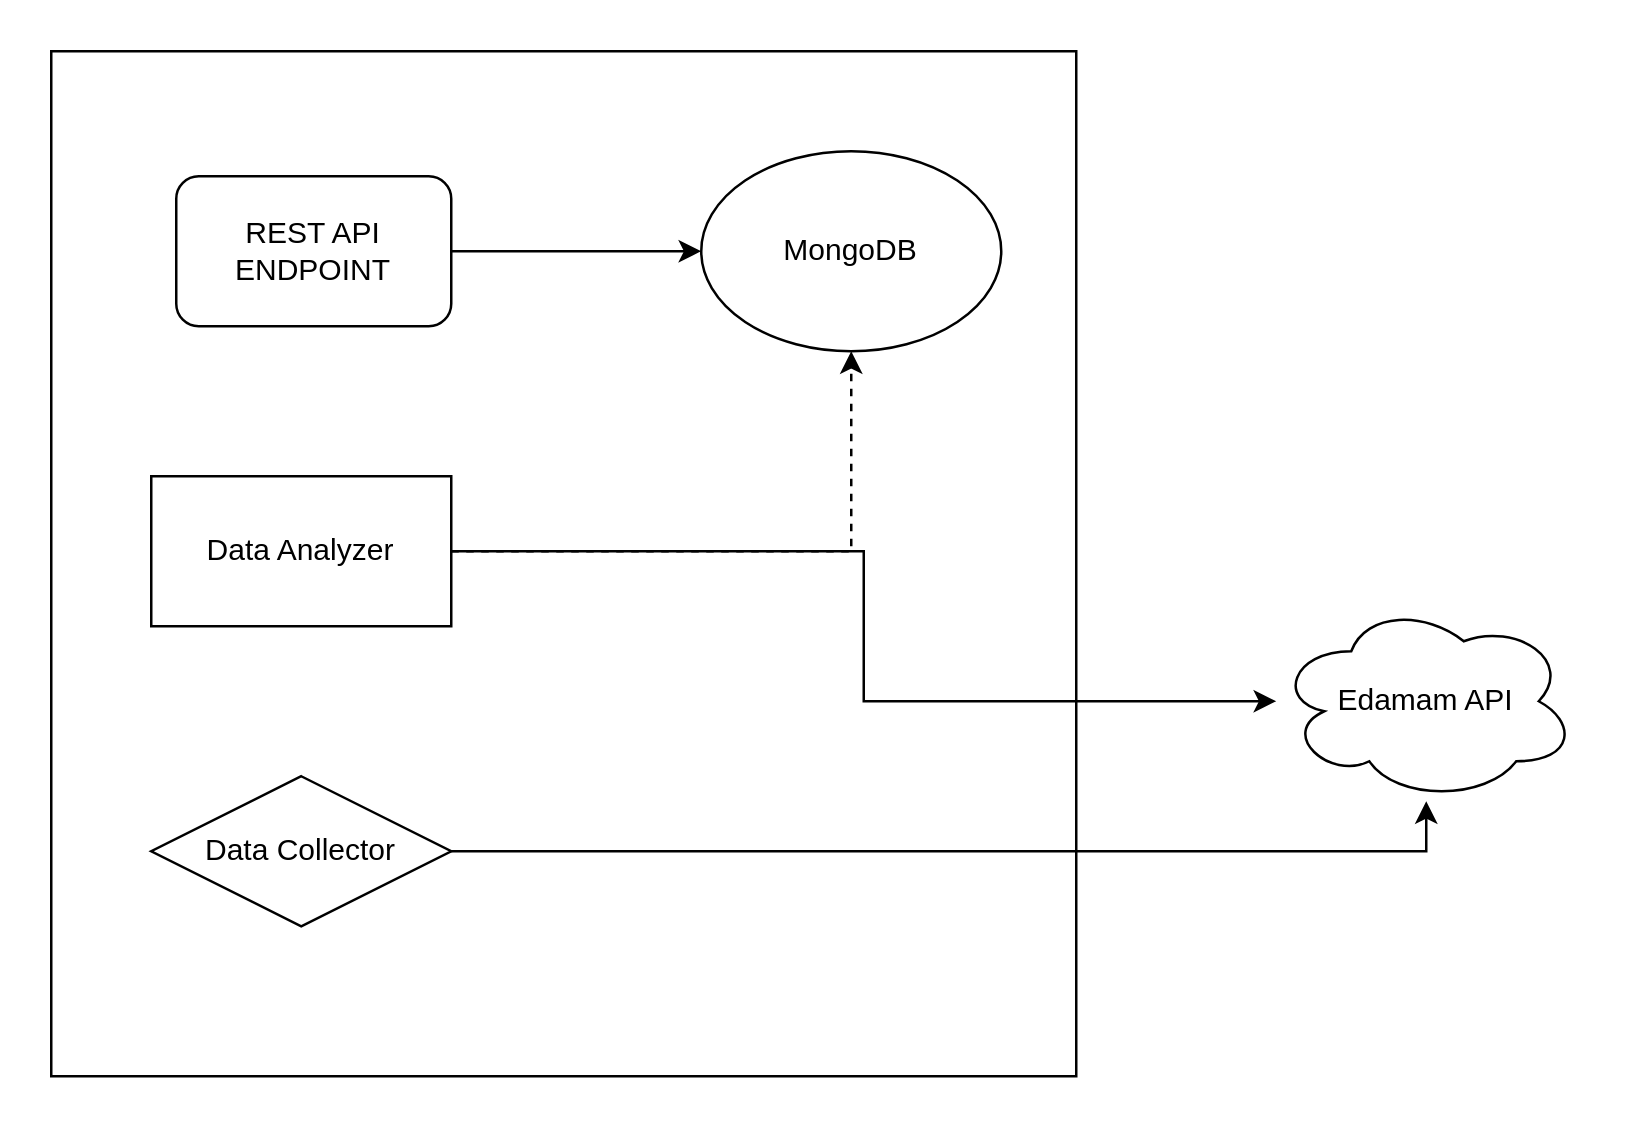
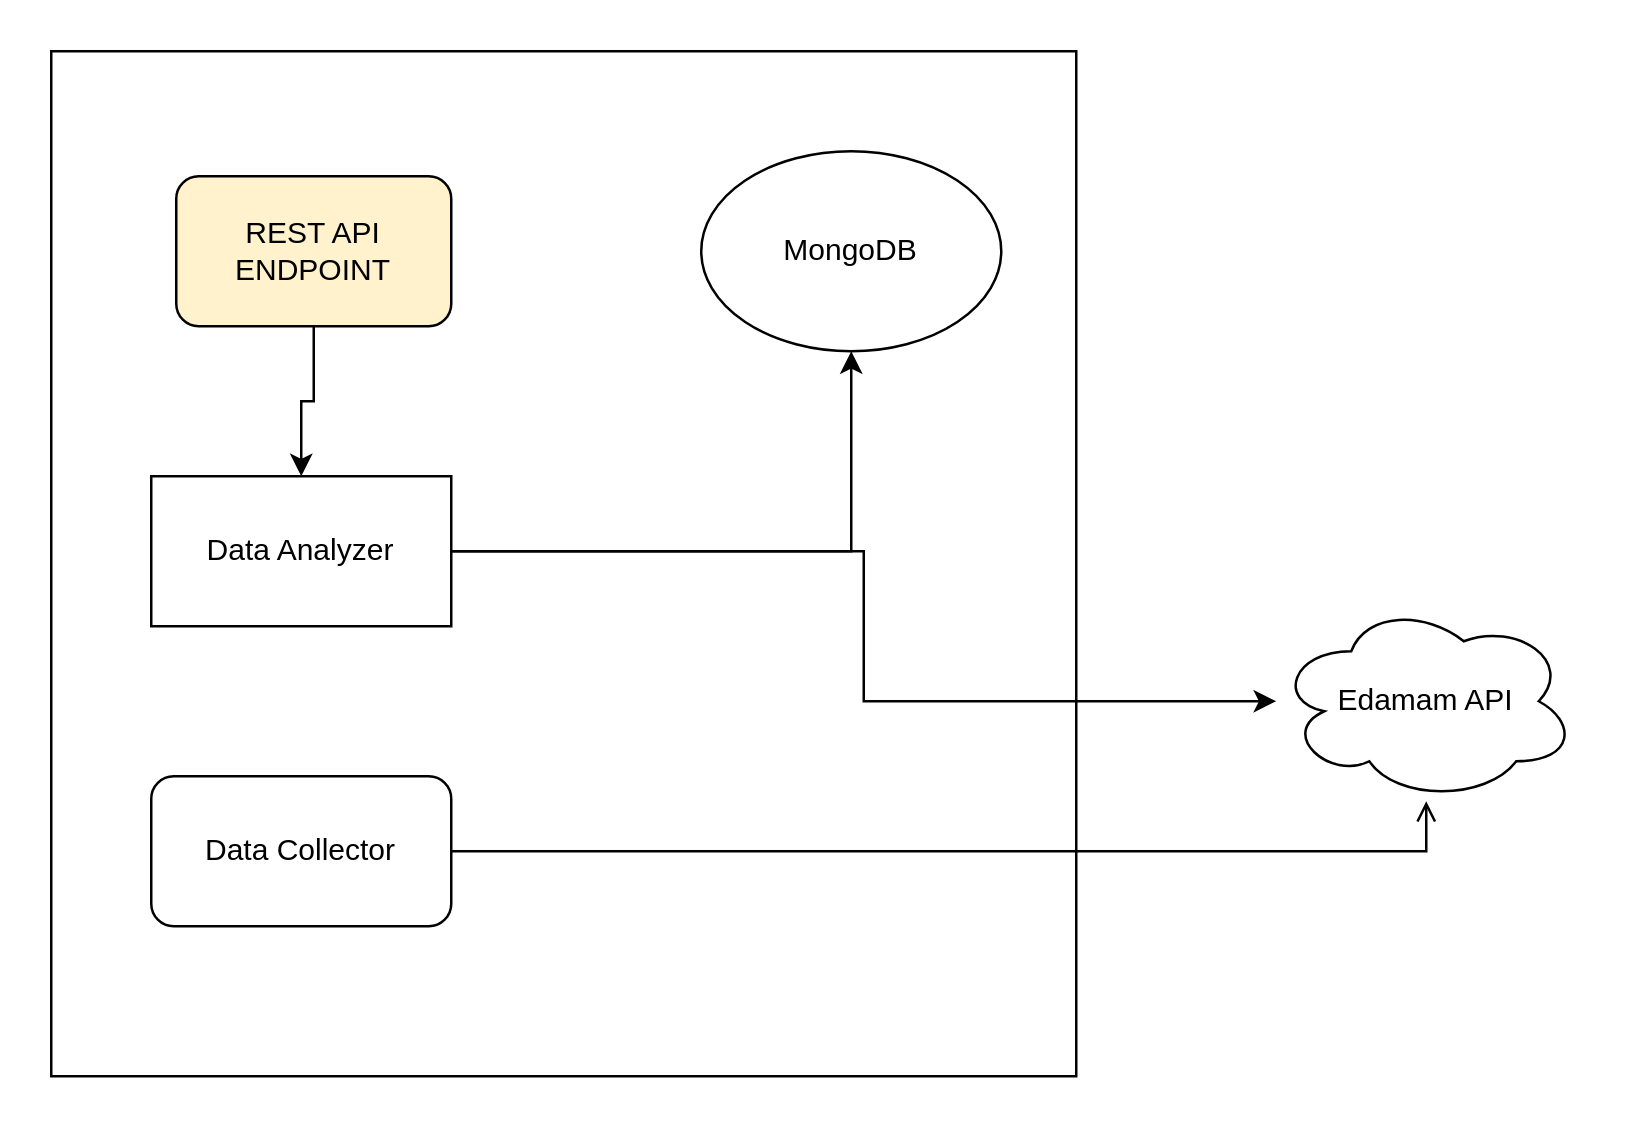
(314, 251) -> (314, 251)
(568, 251) -> (314, 399)
(851, 457) -> (851, 457)
(1426, 819) -> (1426, 815)
(301, 851) -> (301, 851)
